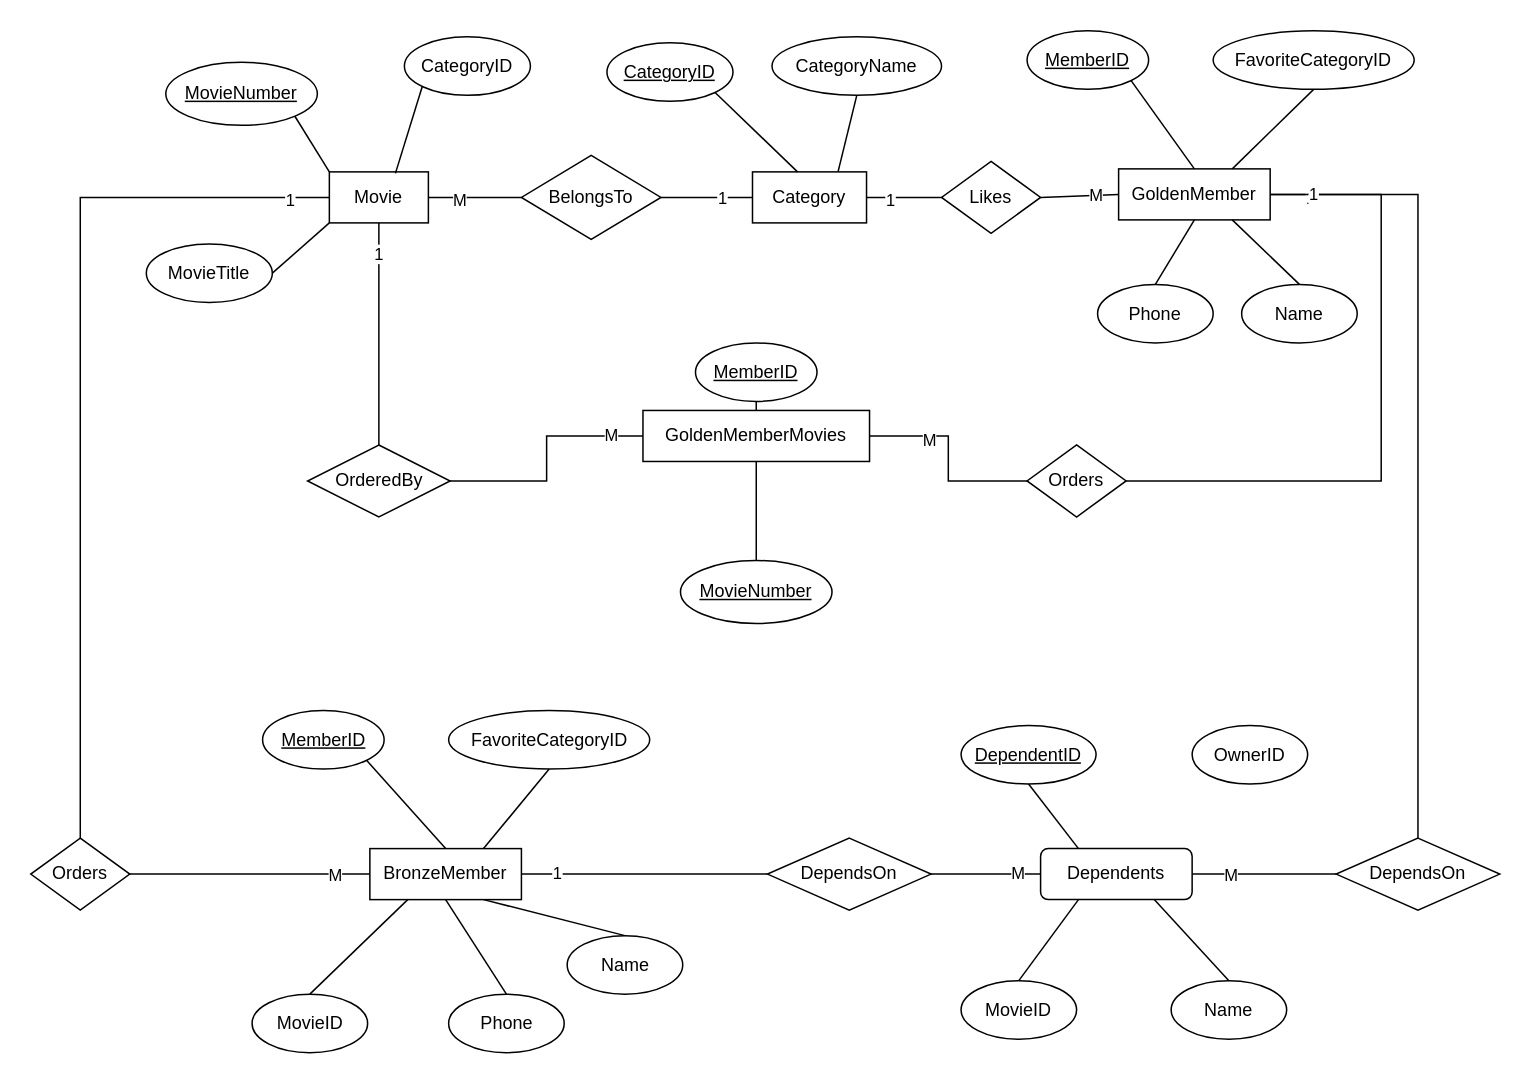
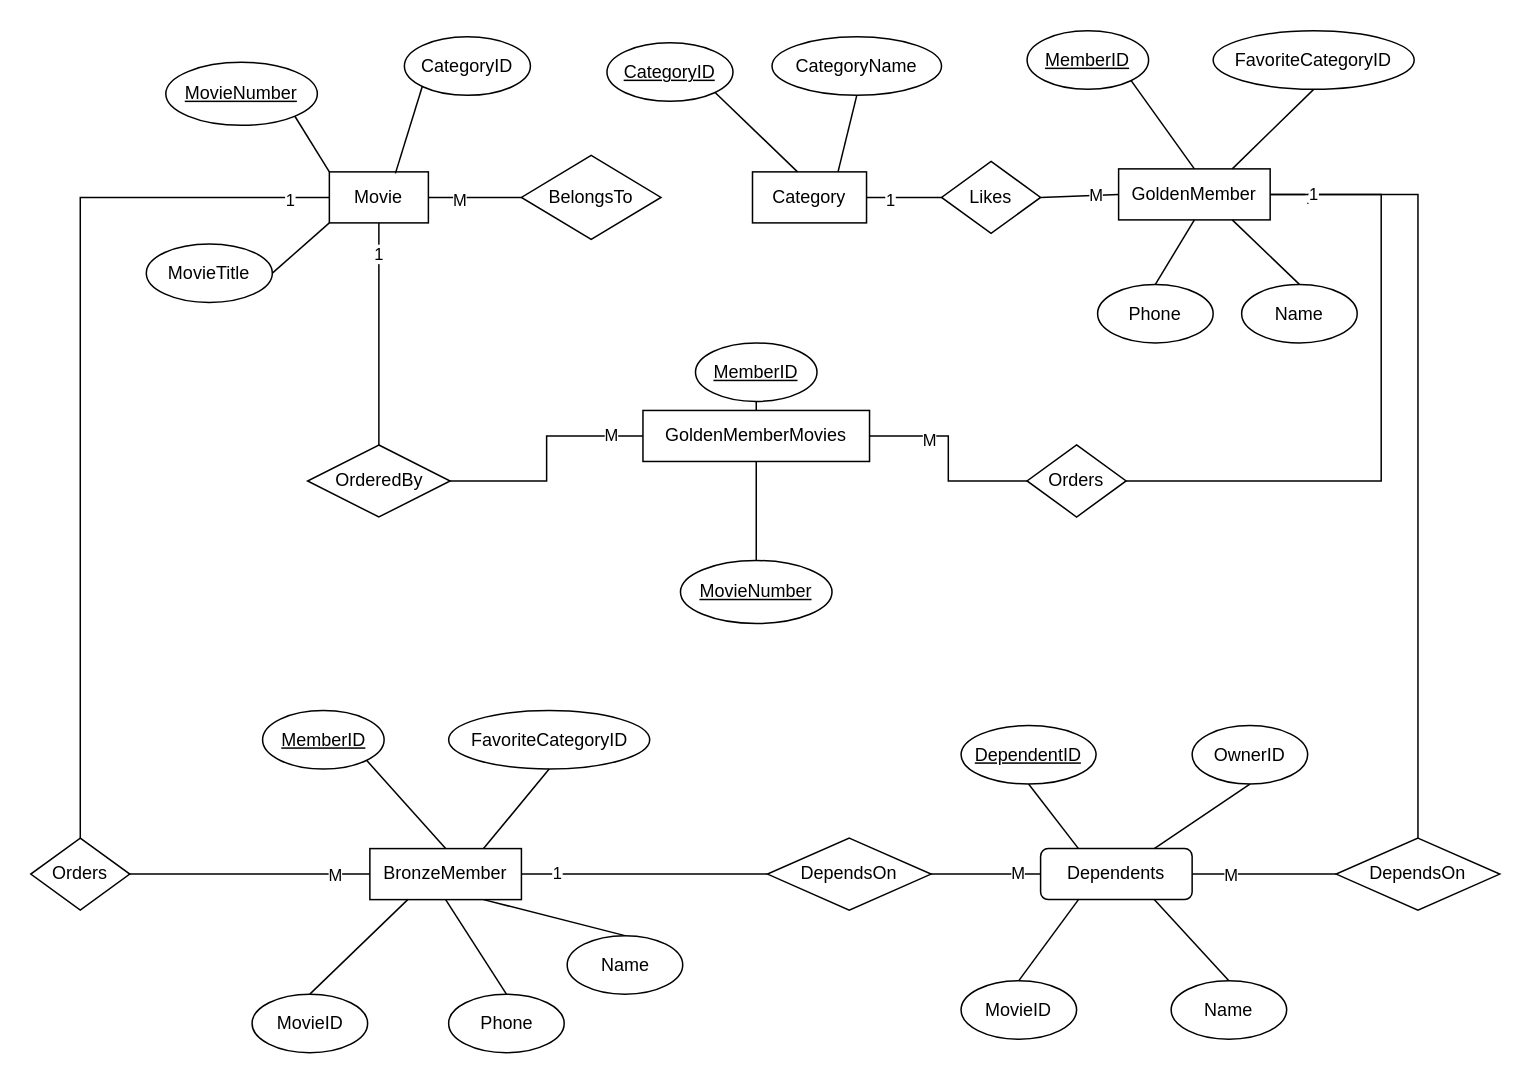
(706, 197) -> none
none -> (1201, 816)
